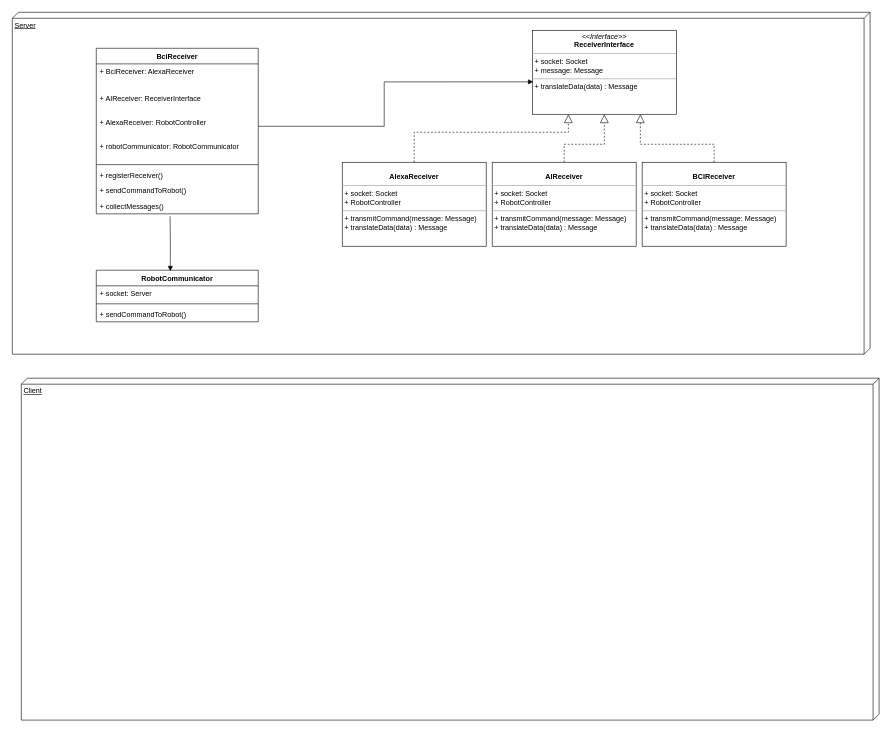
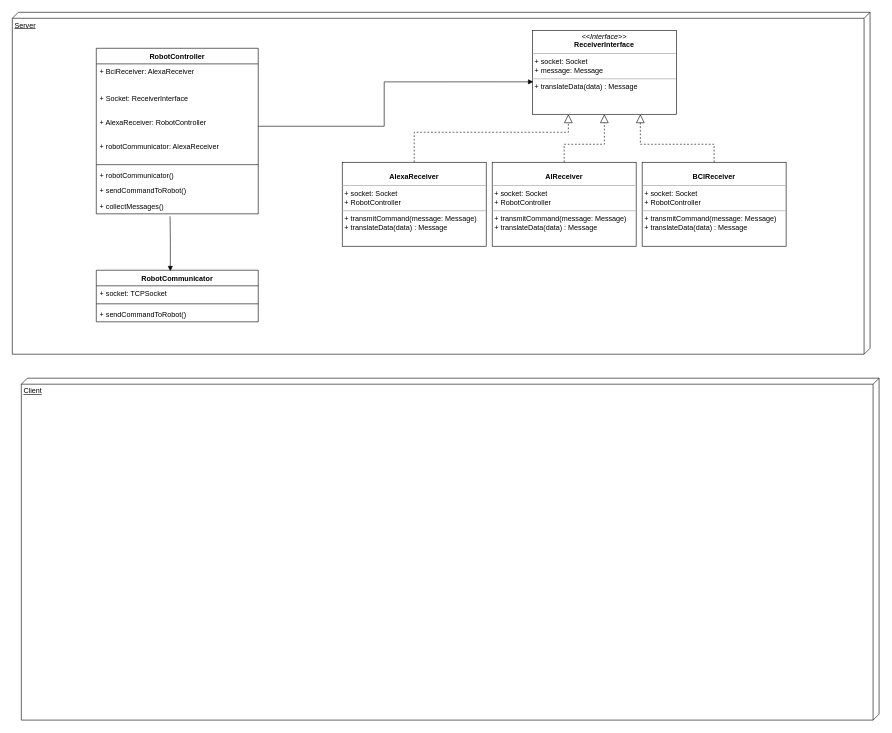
(177, 56) -> (177, 56)
(157, 98) -> (150, 98)
(172, 146) -> (163, 146)
(137, 175) -> (140, 175)
(129, 294) -> (135, 294)
